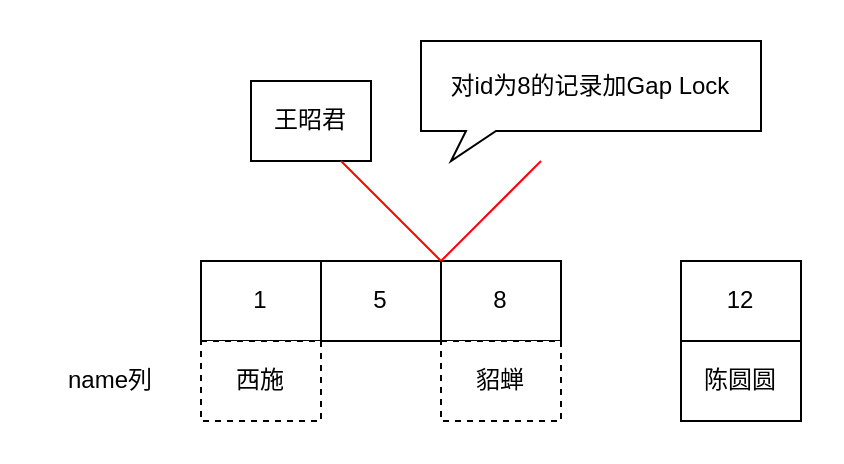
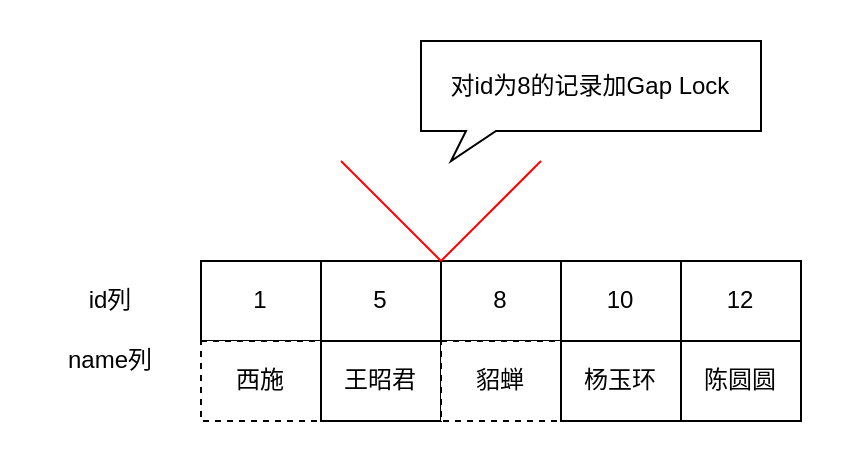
(311, 121) -> (381, 381)
none -> (111, 301)
none -> (621, 301)
(111, 381) -> (111, 361)
none -> (621, 381)
